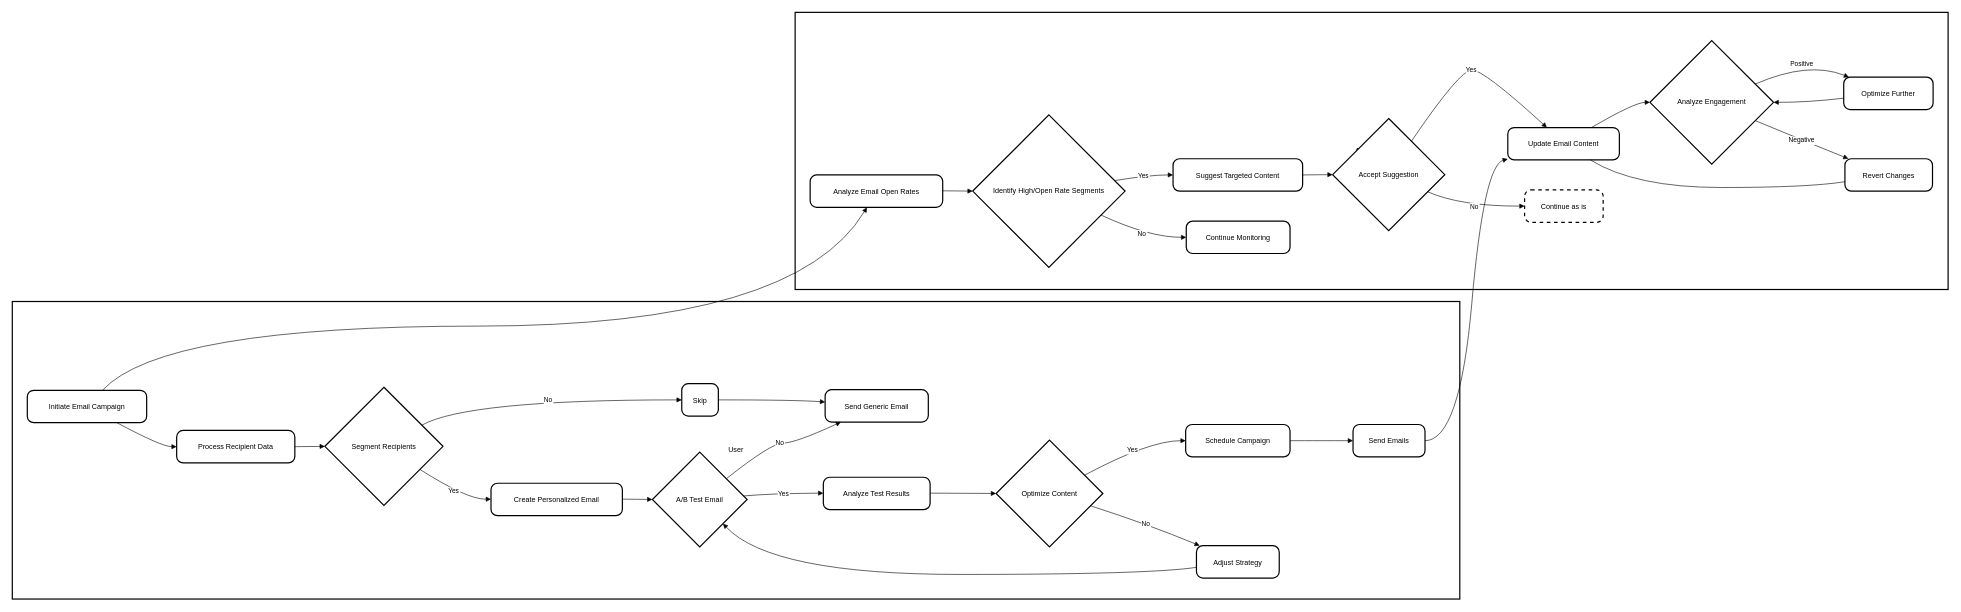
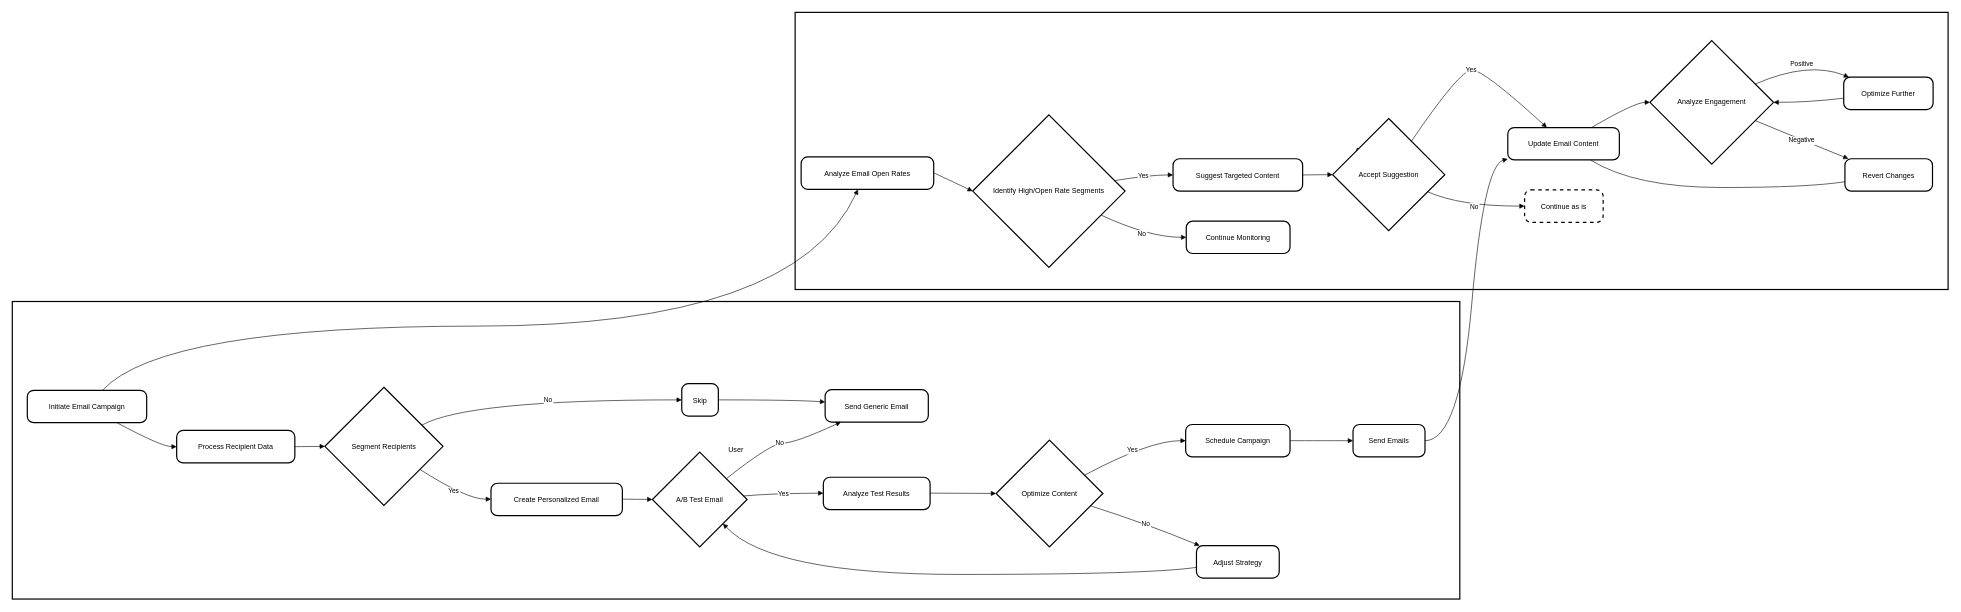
(877, 191) -> (868, 173)
